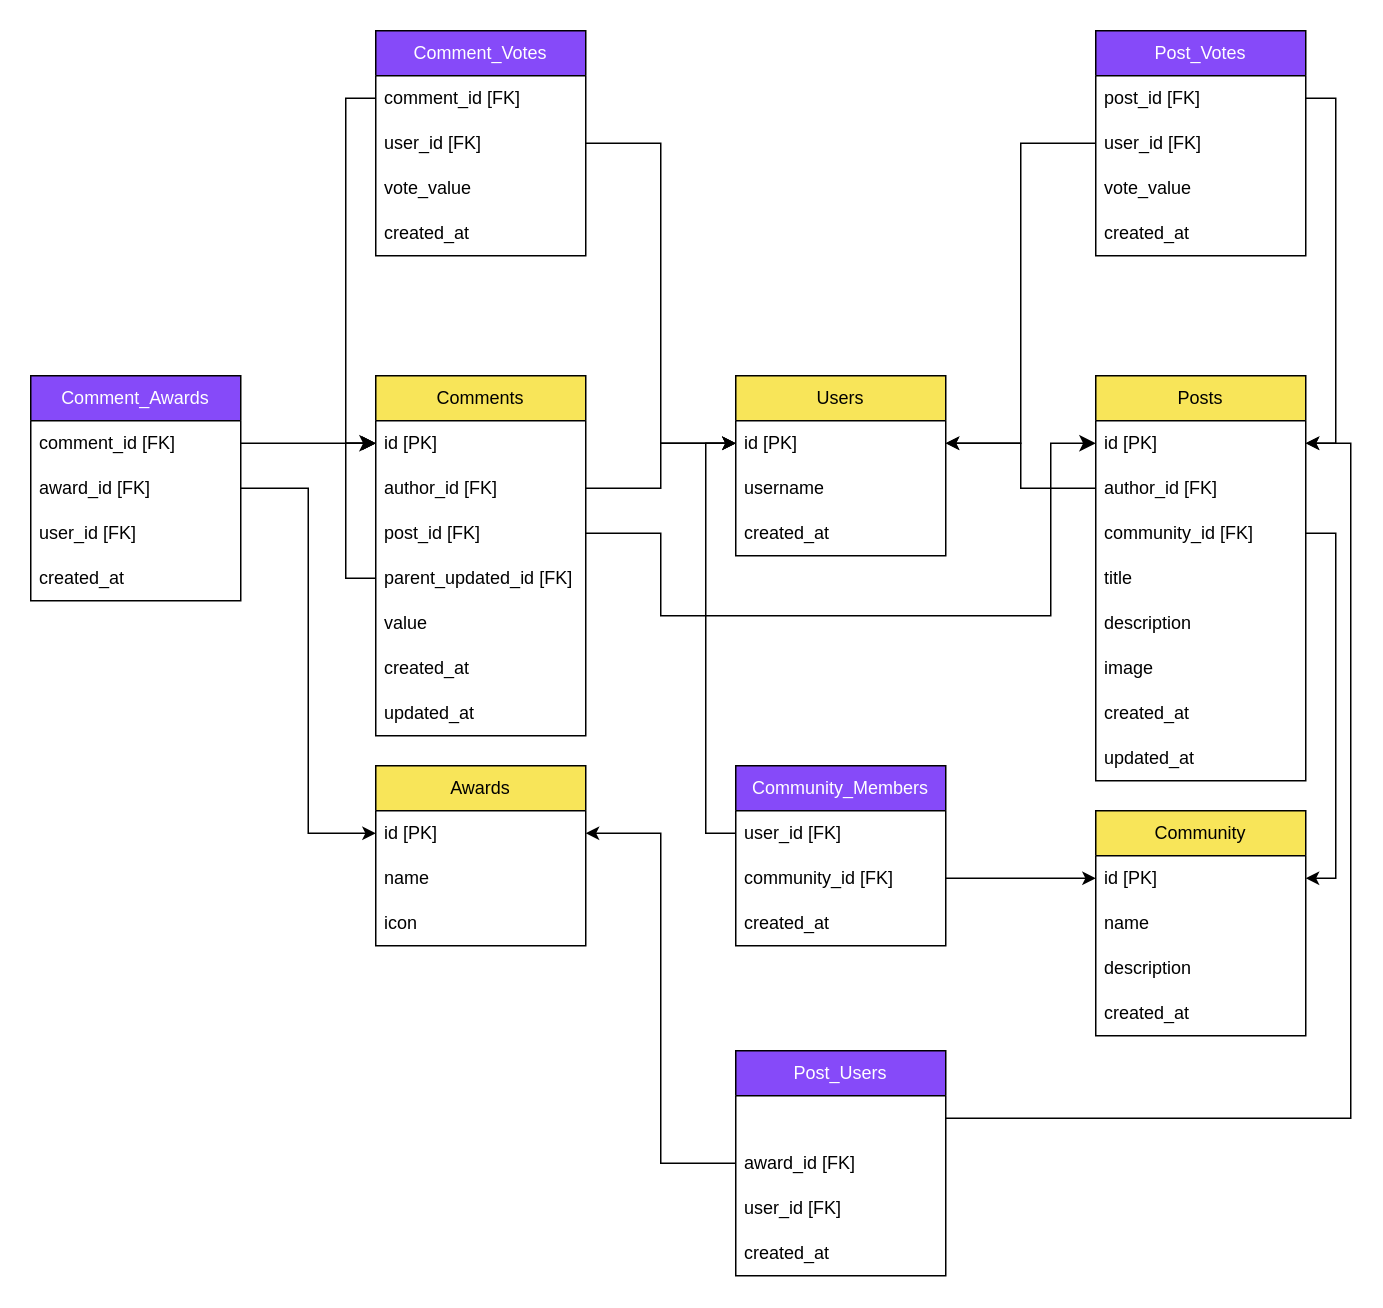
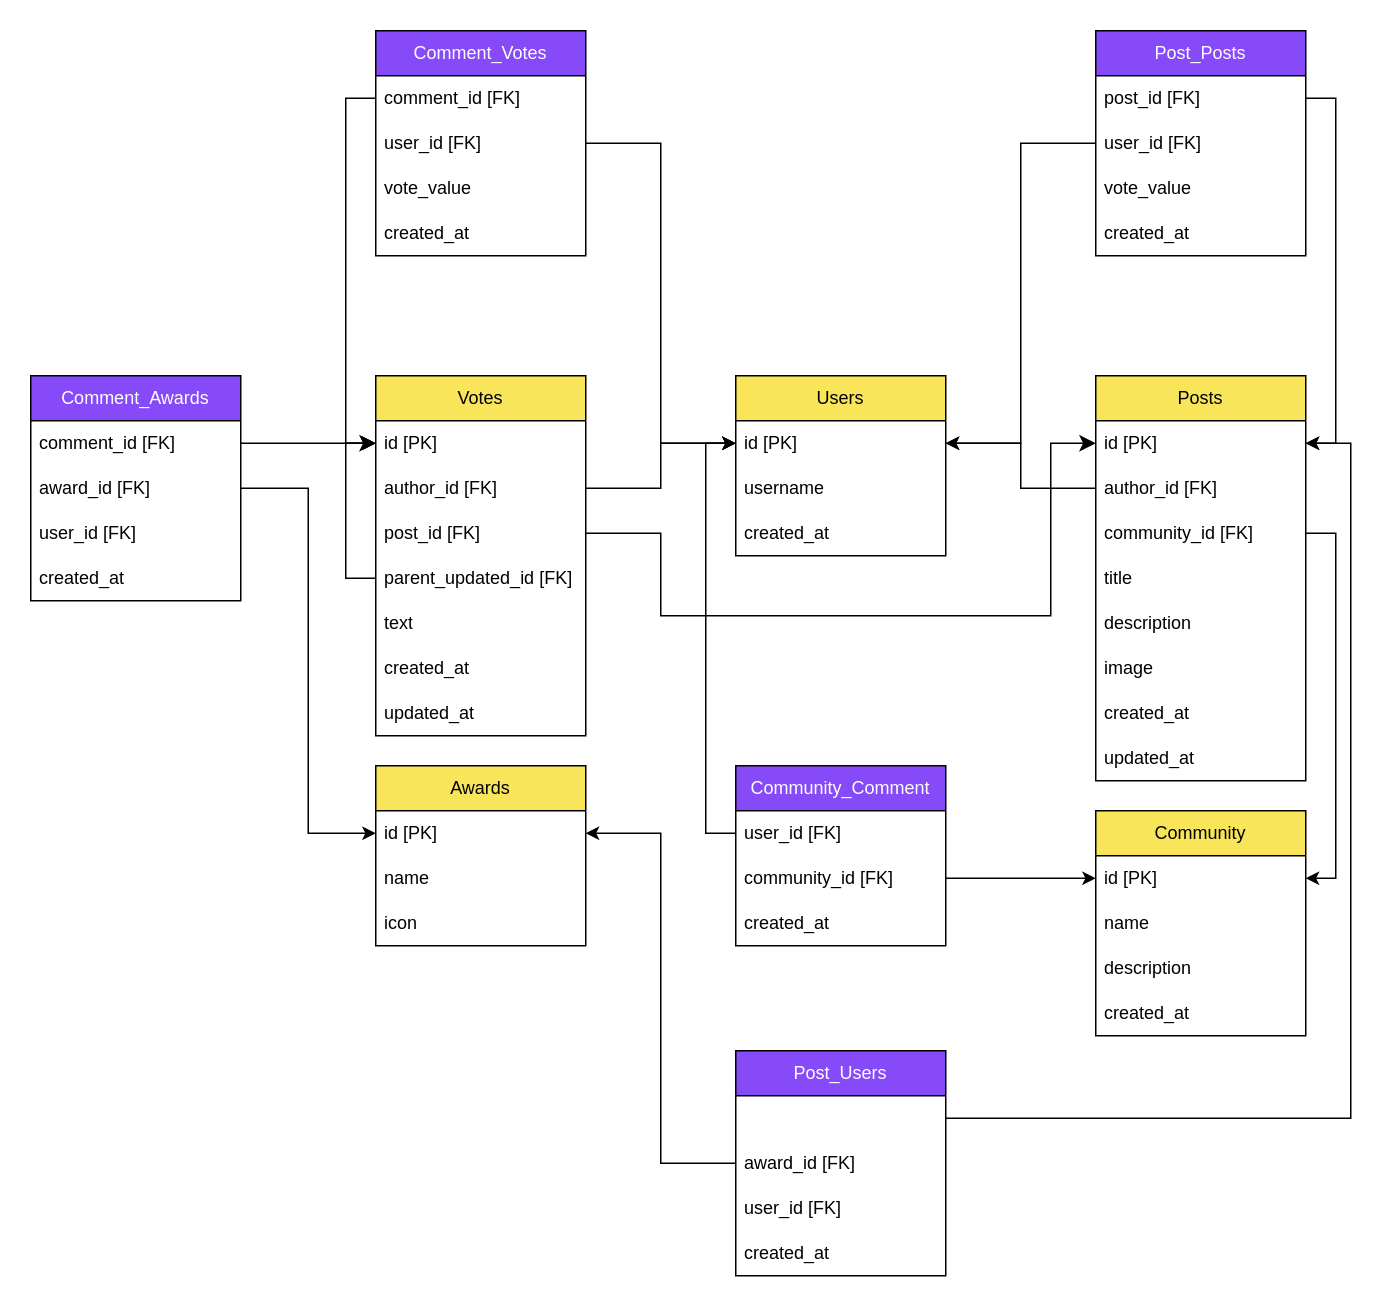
(1201, 53) -> (1201, 53)
(481, 398) -> (481, 398)
(408, 623) -> (405, 623)
(841, 788) -> (841, 788)
